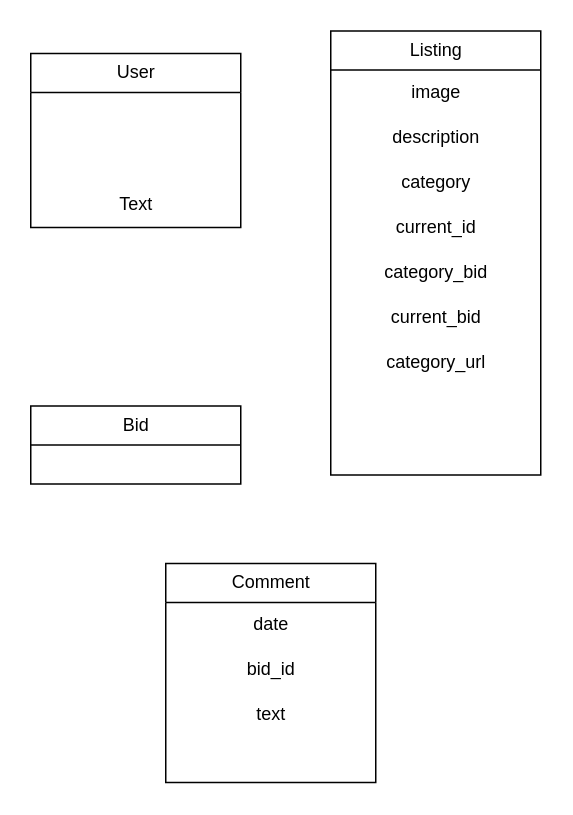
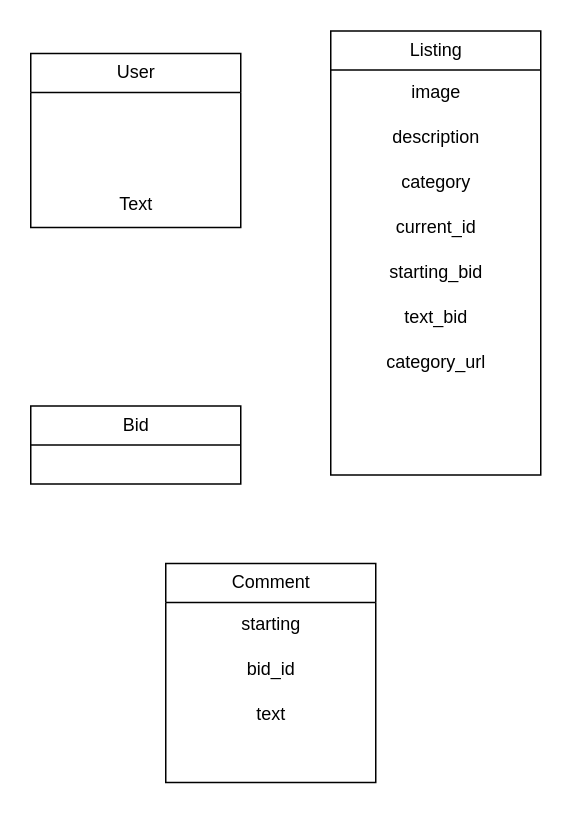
(437, 272) -> (437, 272)
(437, 317) -> (437, 317)
(272, 625) -> (272, 625)
